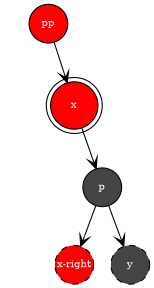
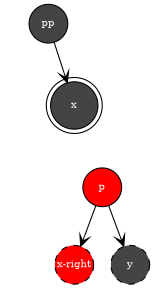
(48, 24) -> (48, 24)
(74, 105) -> (74, 105)
(87, 143) -> none
(102, 187) -> (102, 187)
